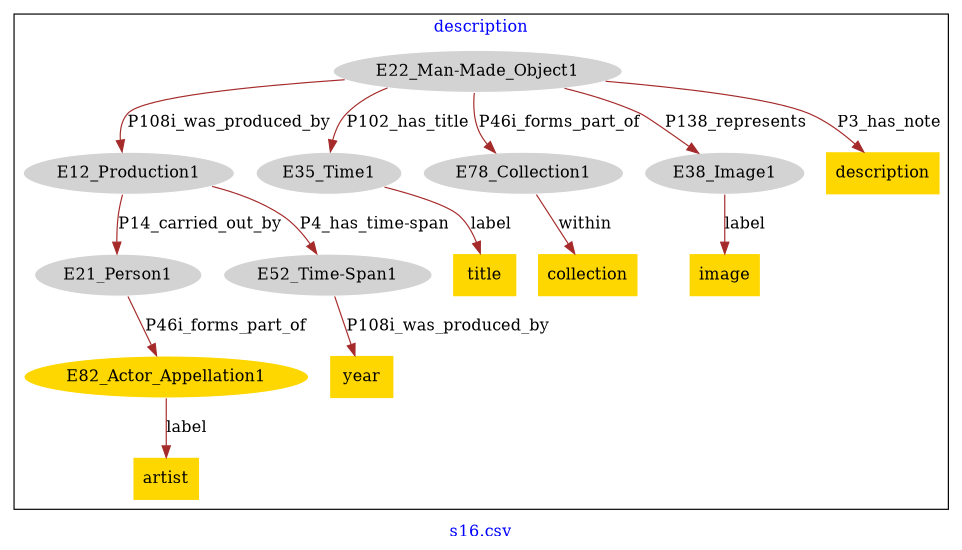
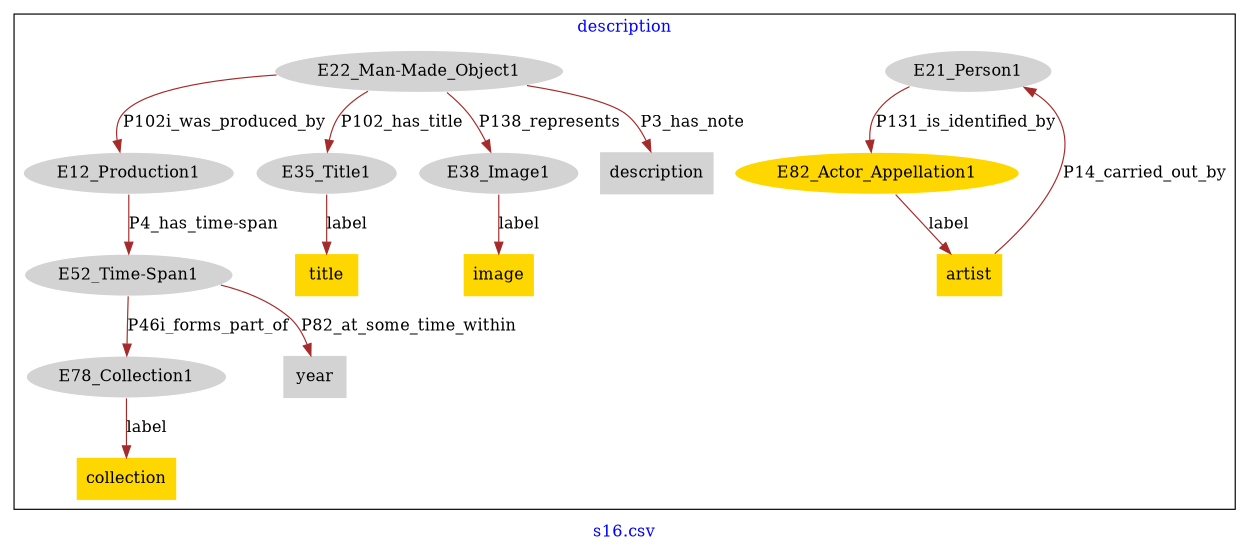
(475, 120) -> (128, 320)
(229, 122) -> (225, 122)
(329, 173) -> (327, 173)
(883, 173) -> (657, 173)
(118, 218) -> (1056, 178)
(585, 224) -> (147, 428)
(226, 326) -> (966, 122)
(448, 326) -> (409, 326)
(362, 377) -> (315, 377)
